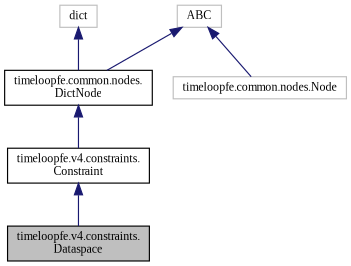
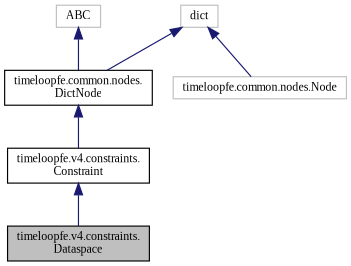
(234, 57) -> (234, 57)
